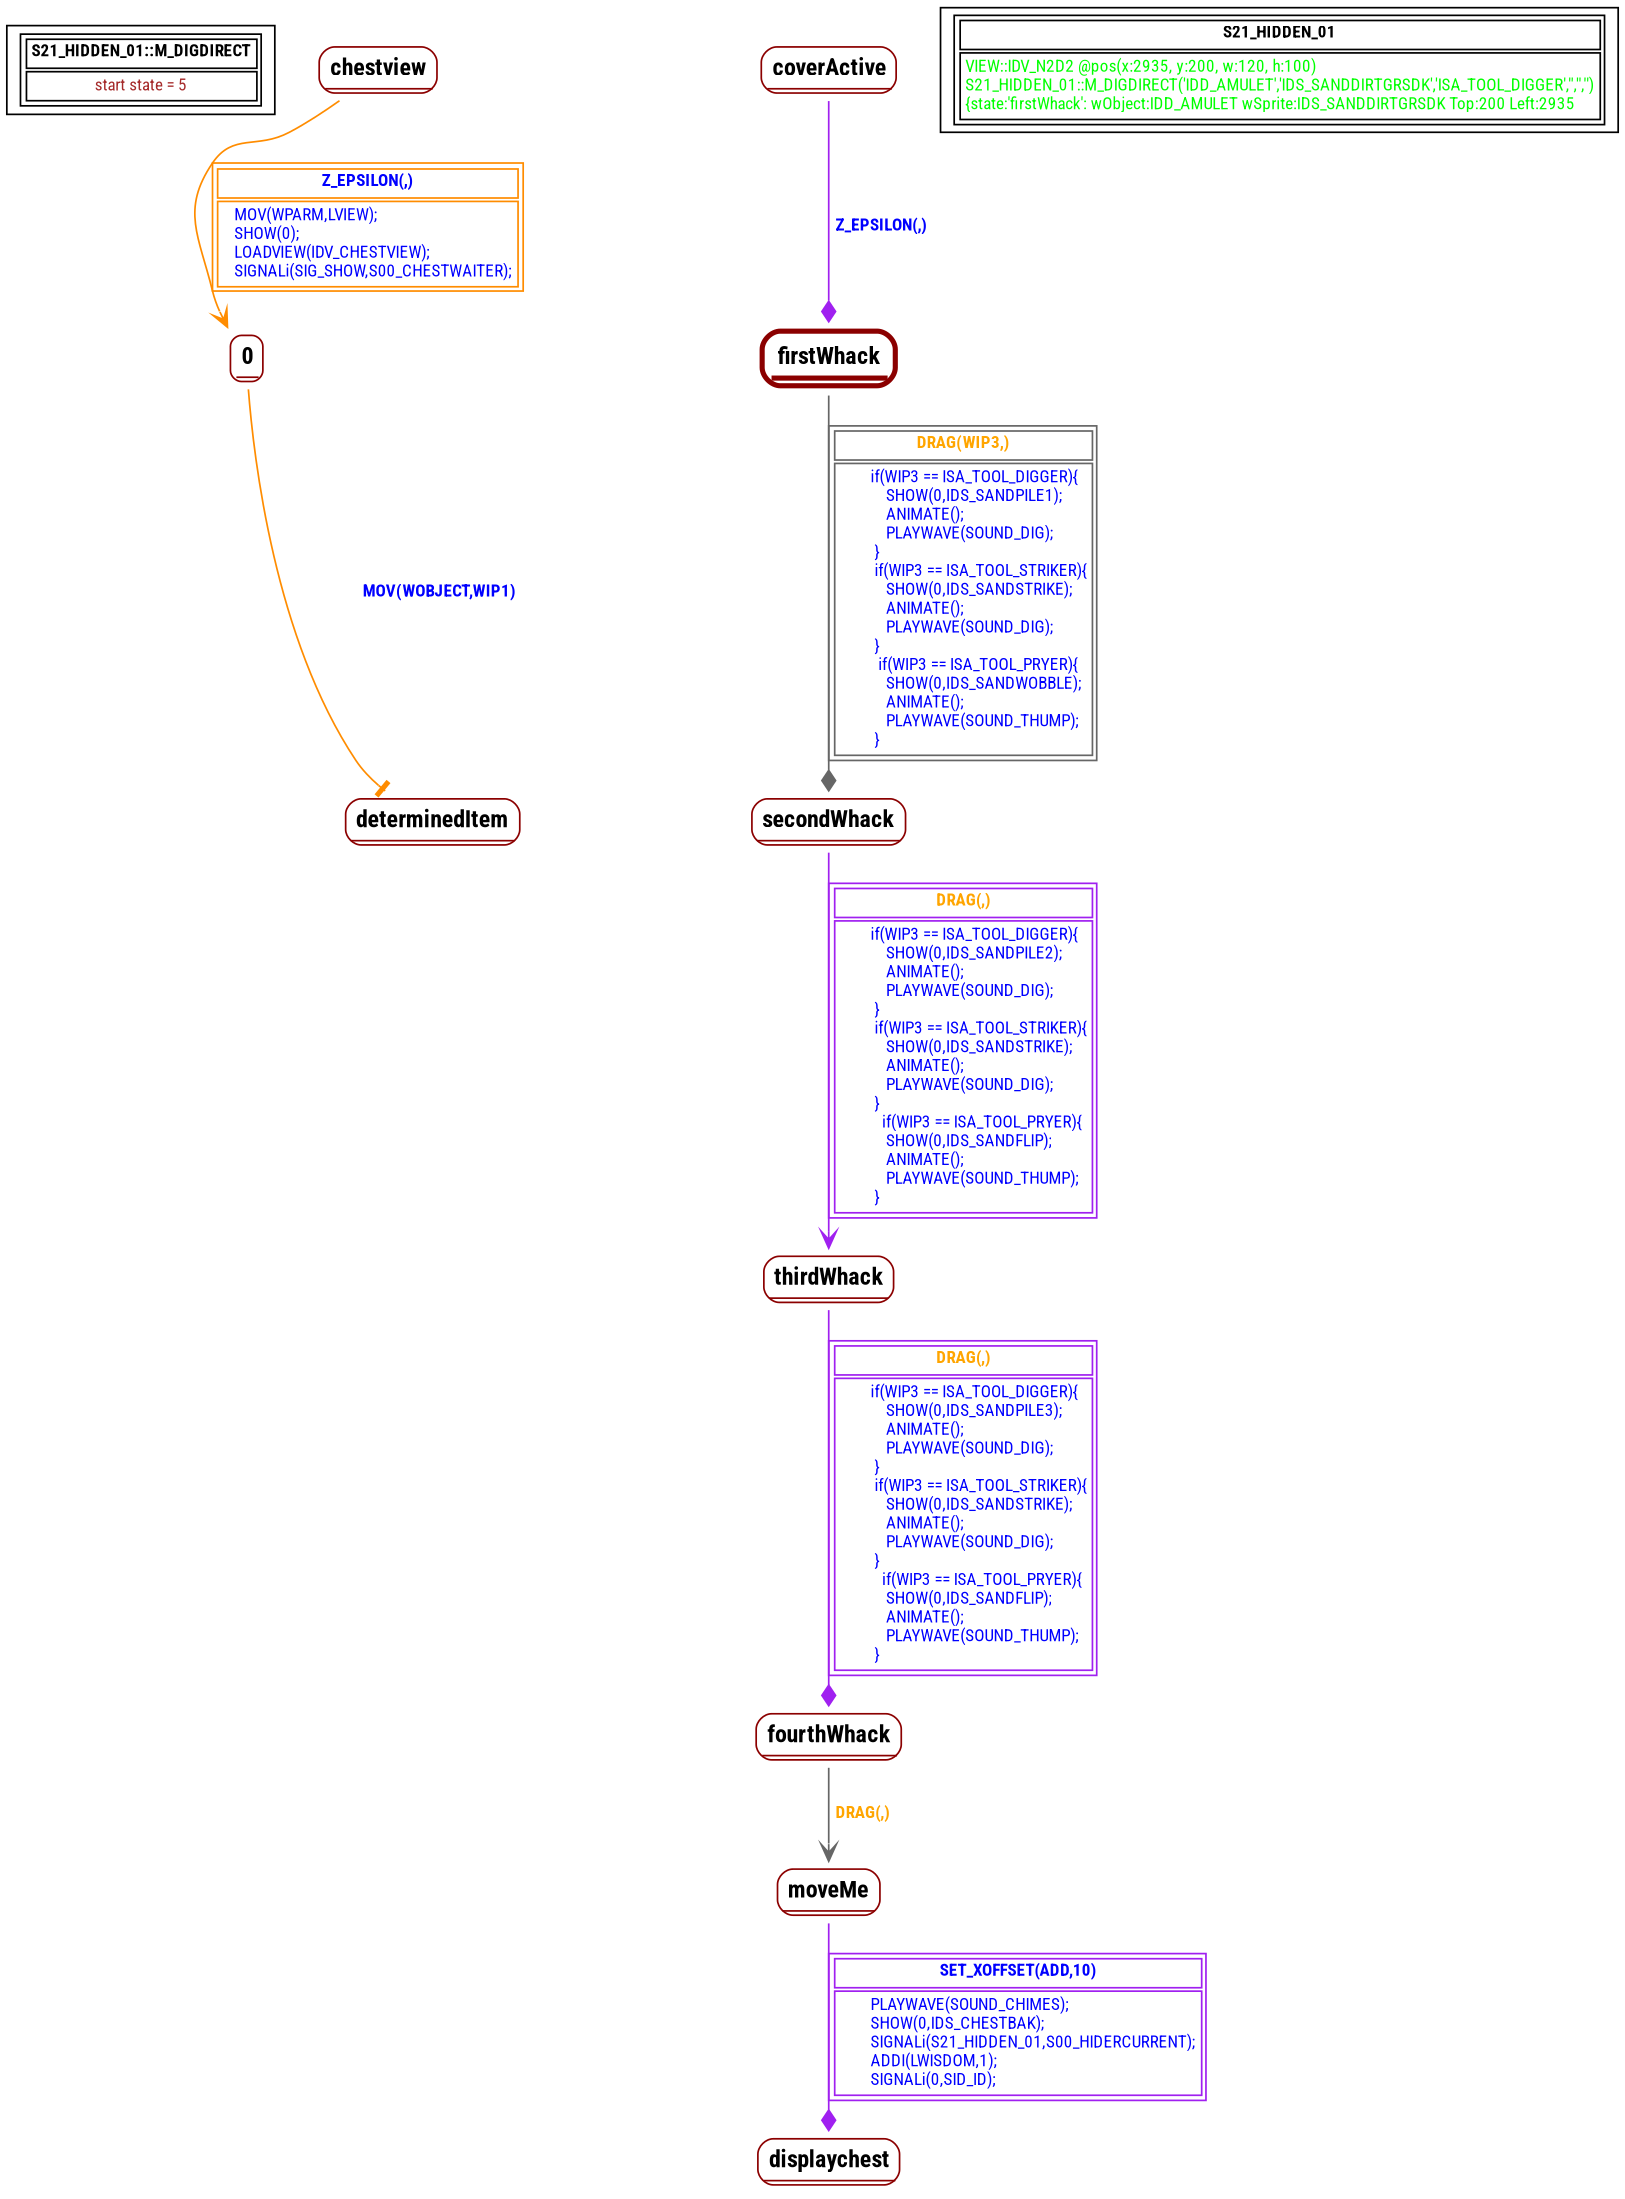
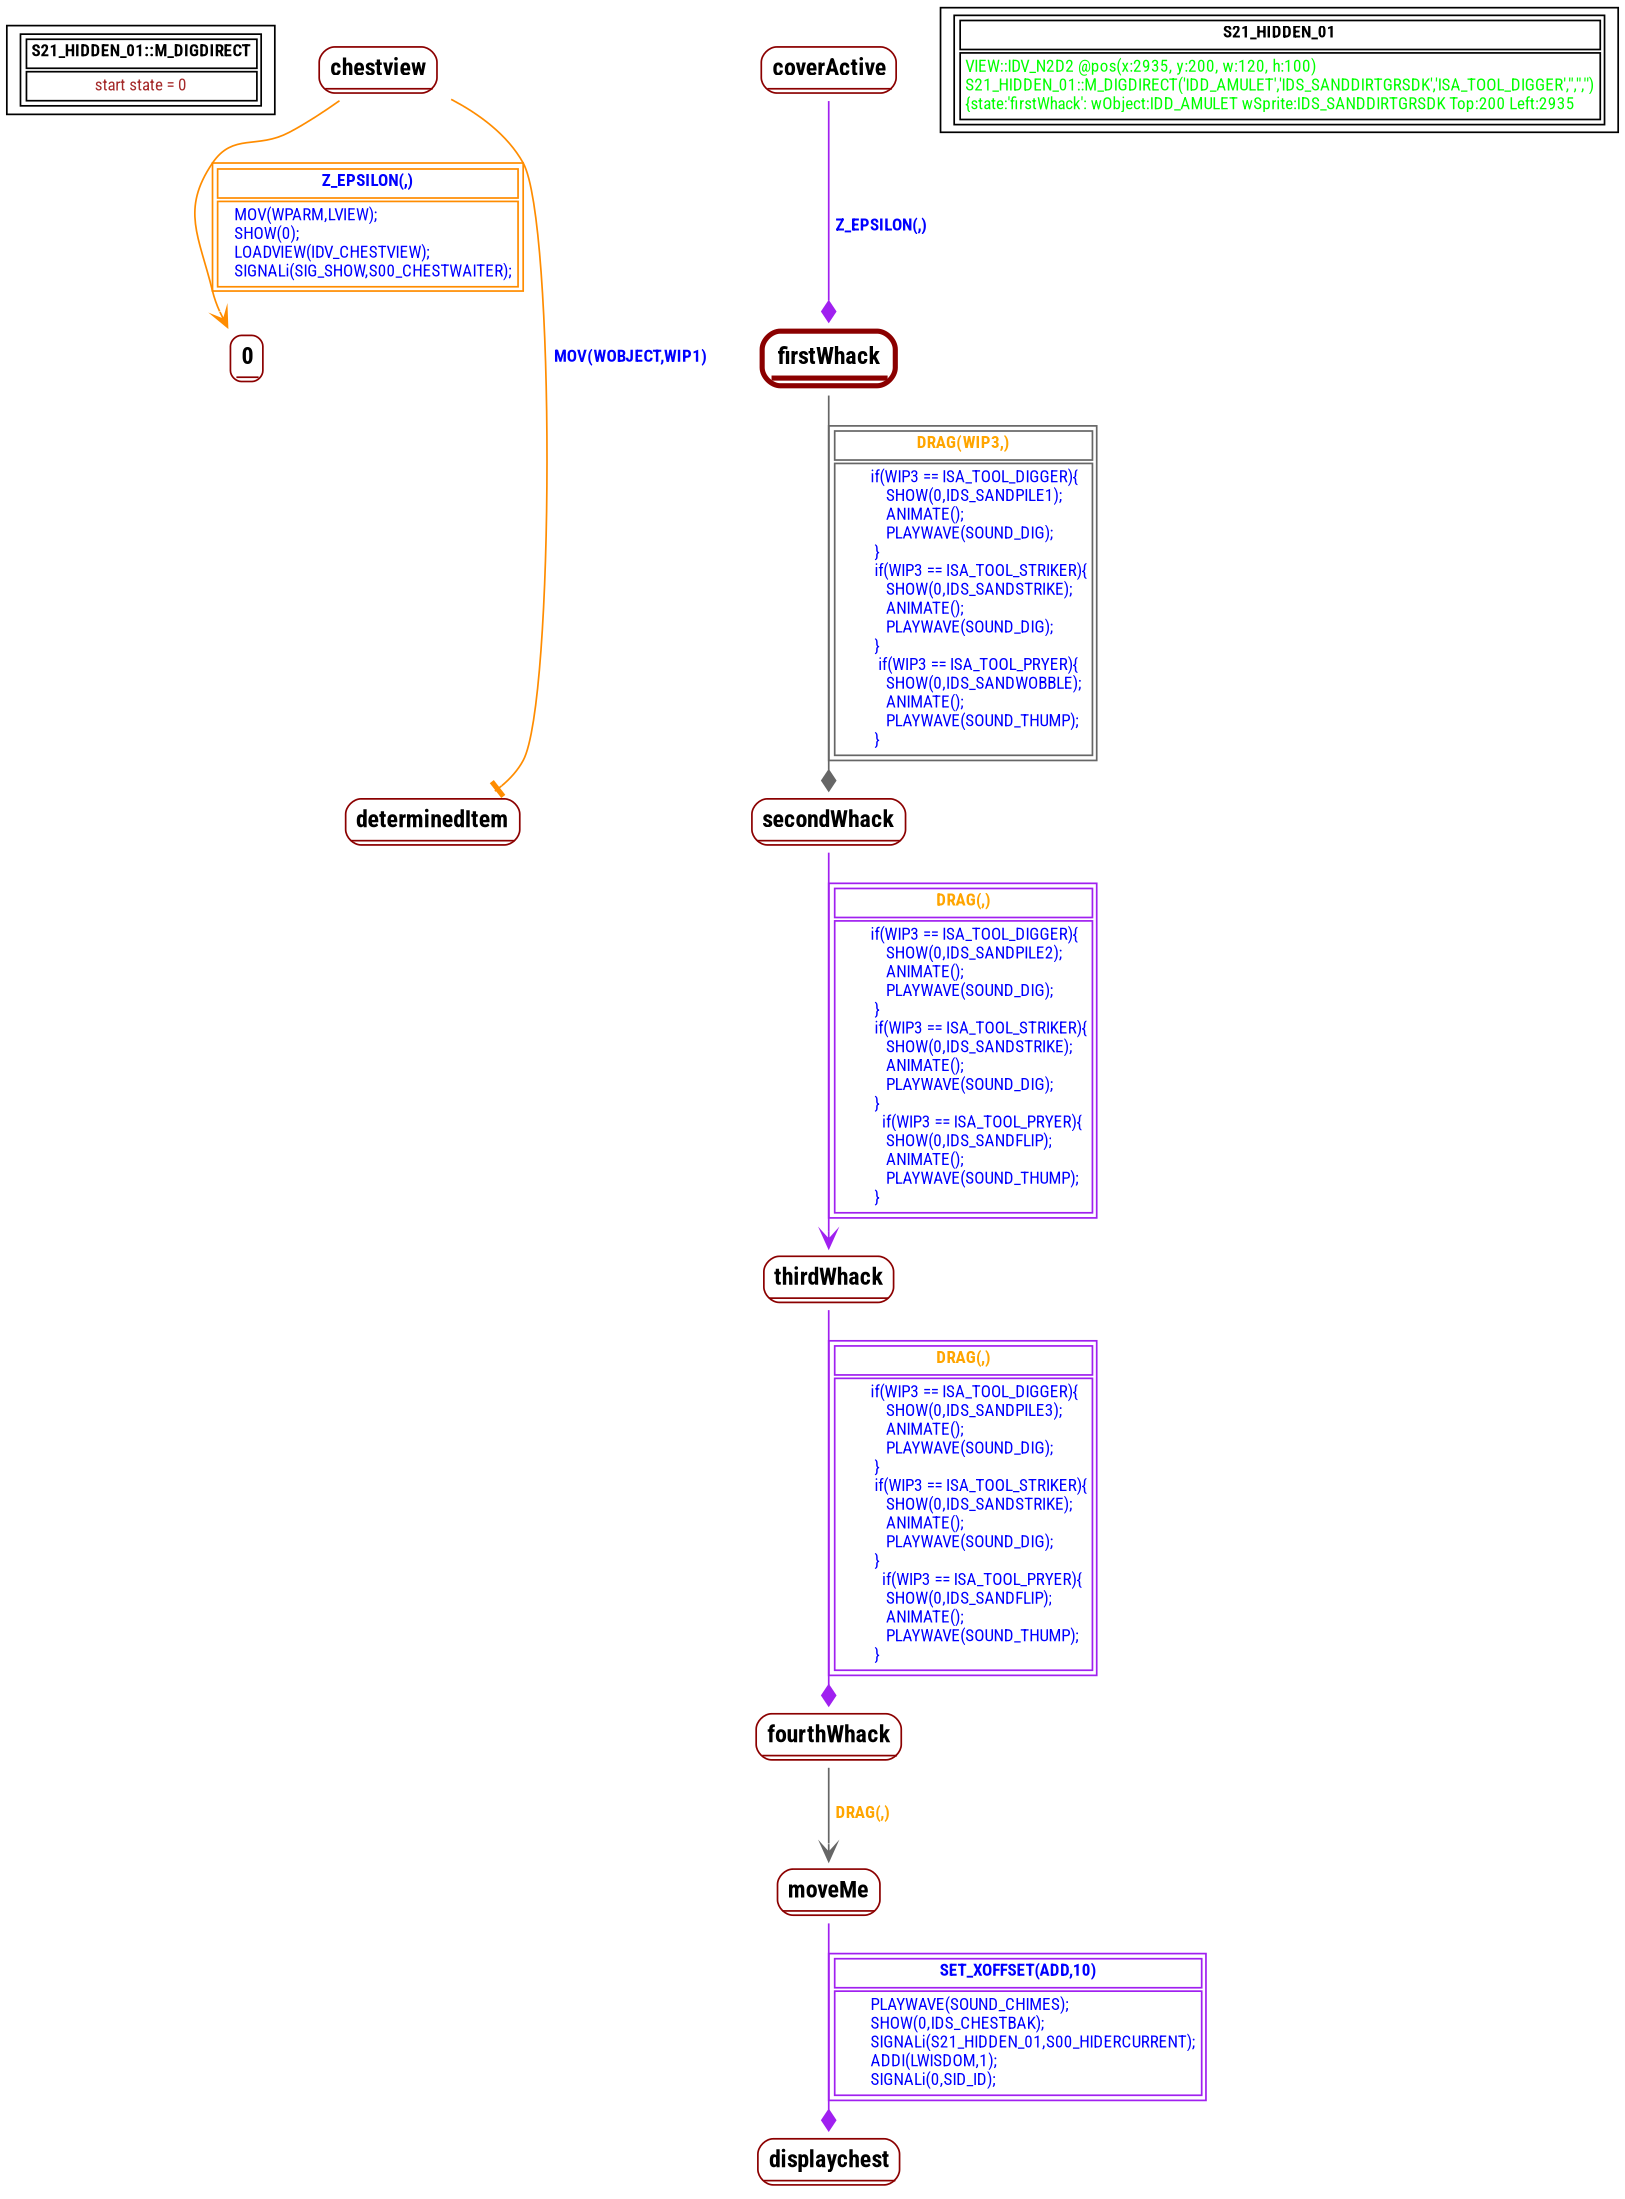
(142, 85) -> (142, 85)
(285, 598) -> (547, 430)
